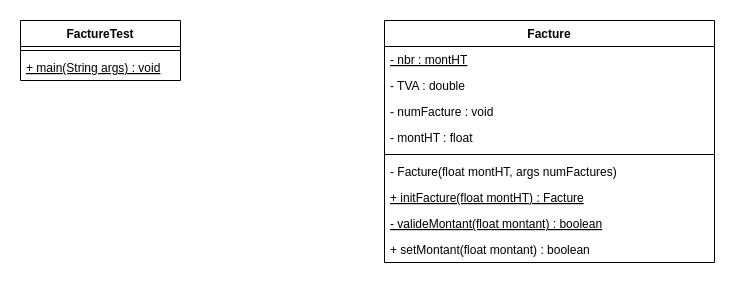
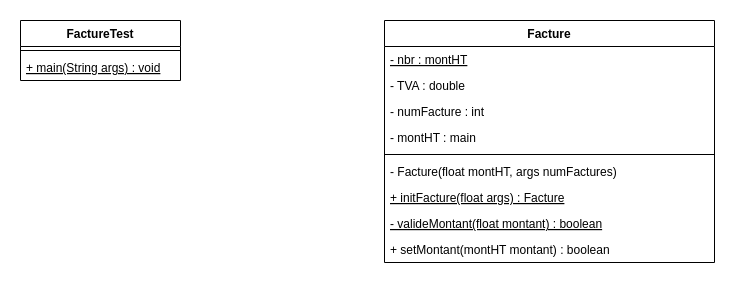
(446, 112) -> (443, 112)
(436, 138) -> (433, 138)
(502, 198) -> (495, 198)
(503, 250) -> (508, 250)
